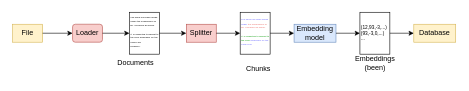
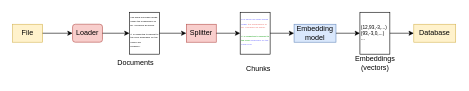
(376, 63) -> (376, 63)
